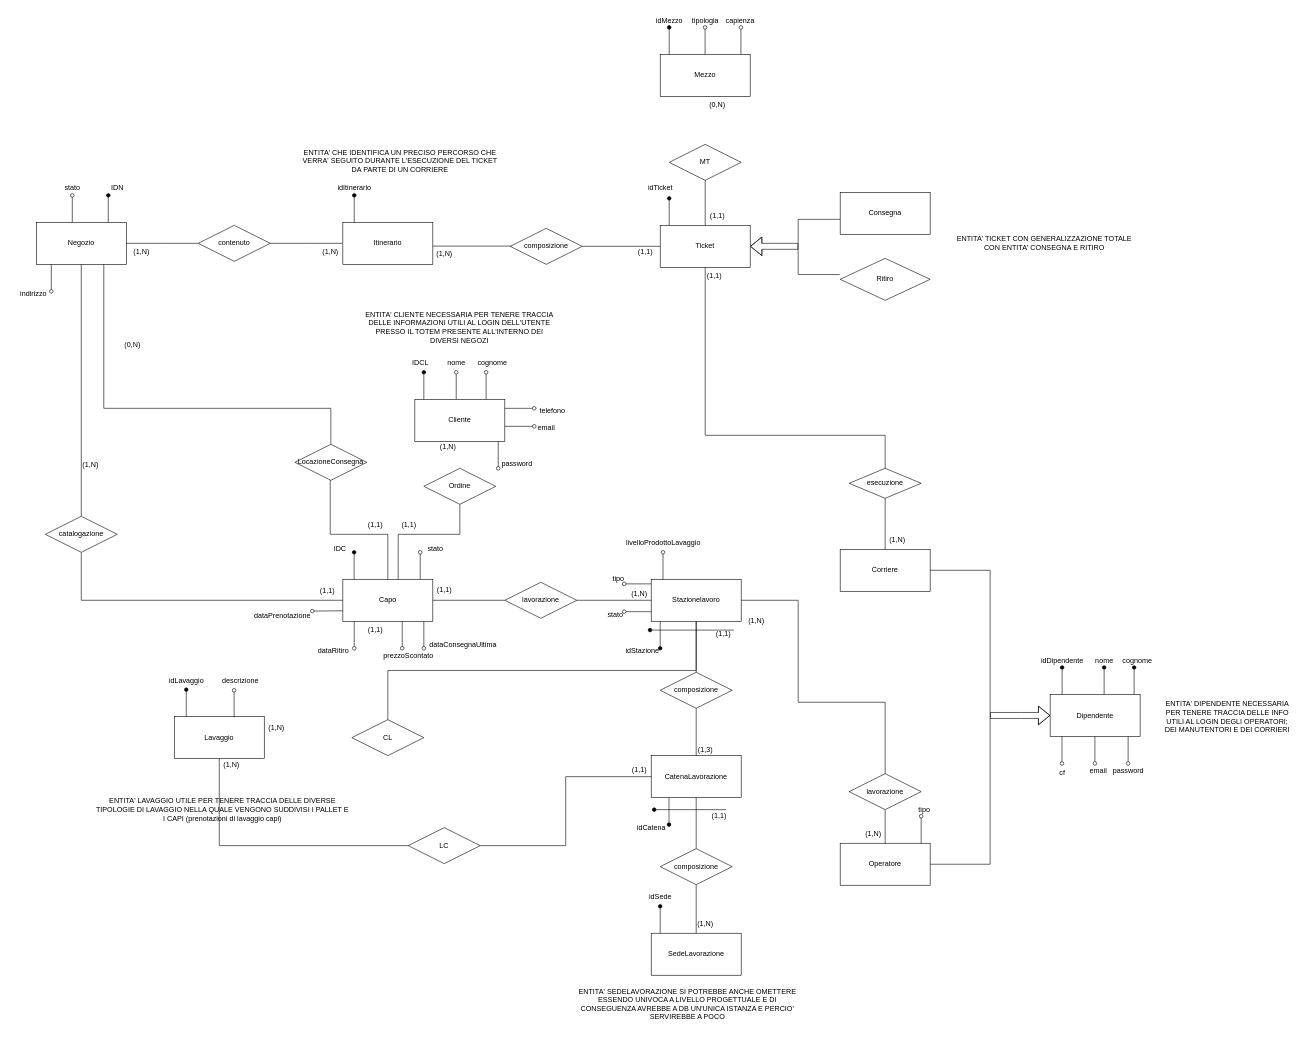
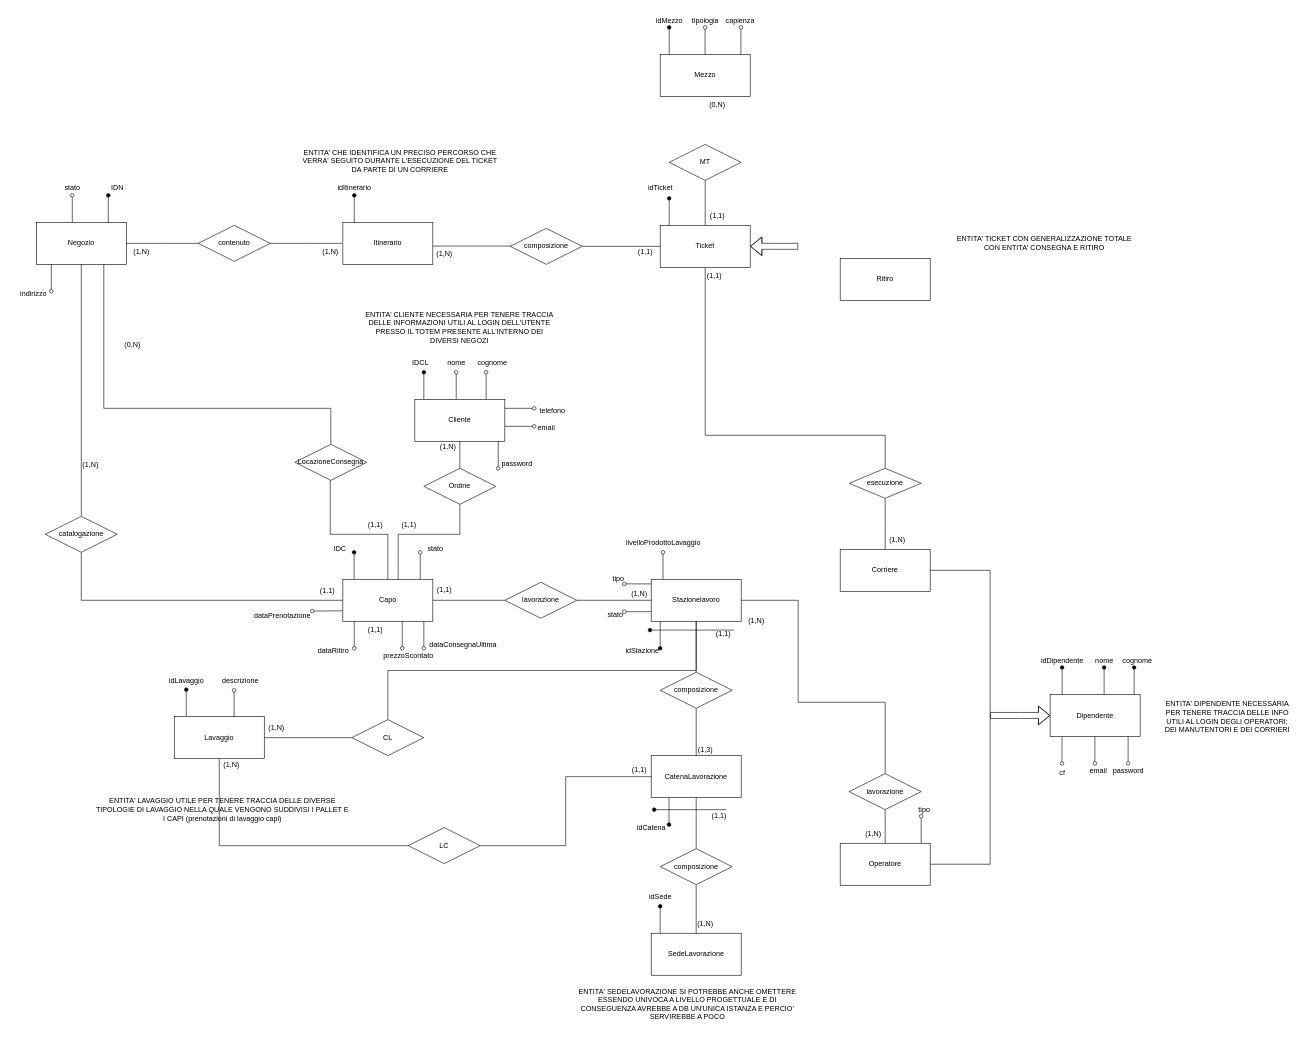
(885, 213) -> none
(798, 246) -> none
(885, 279) -> (885, 279)
none -> (460, 455)
none -> (308, 738)
